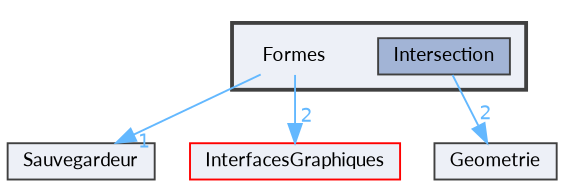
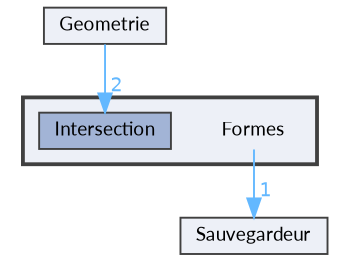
(466, 102) -> (105, 69)
(295, 161) -> none
